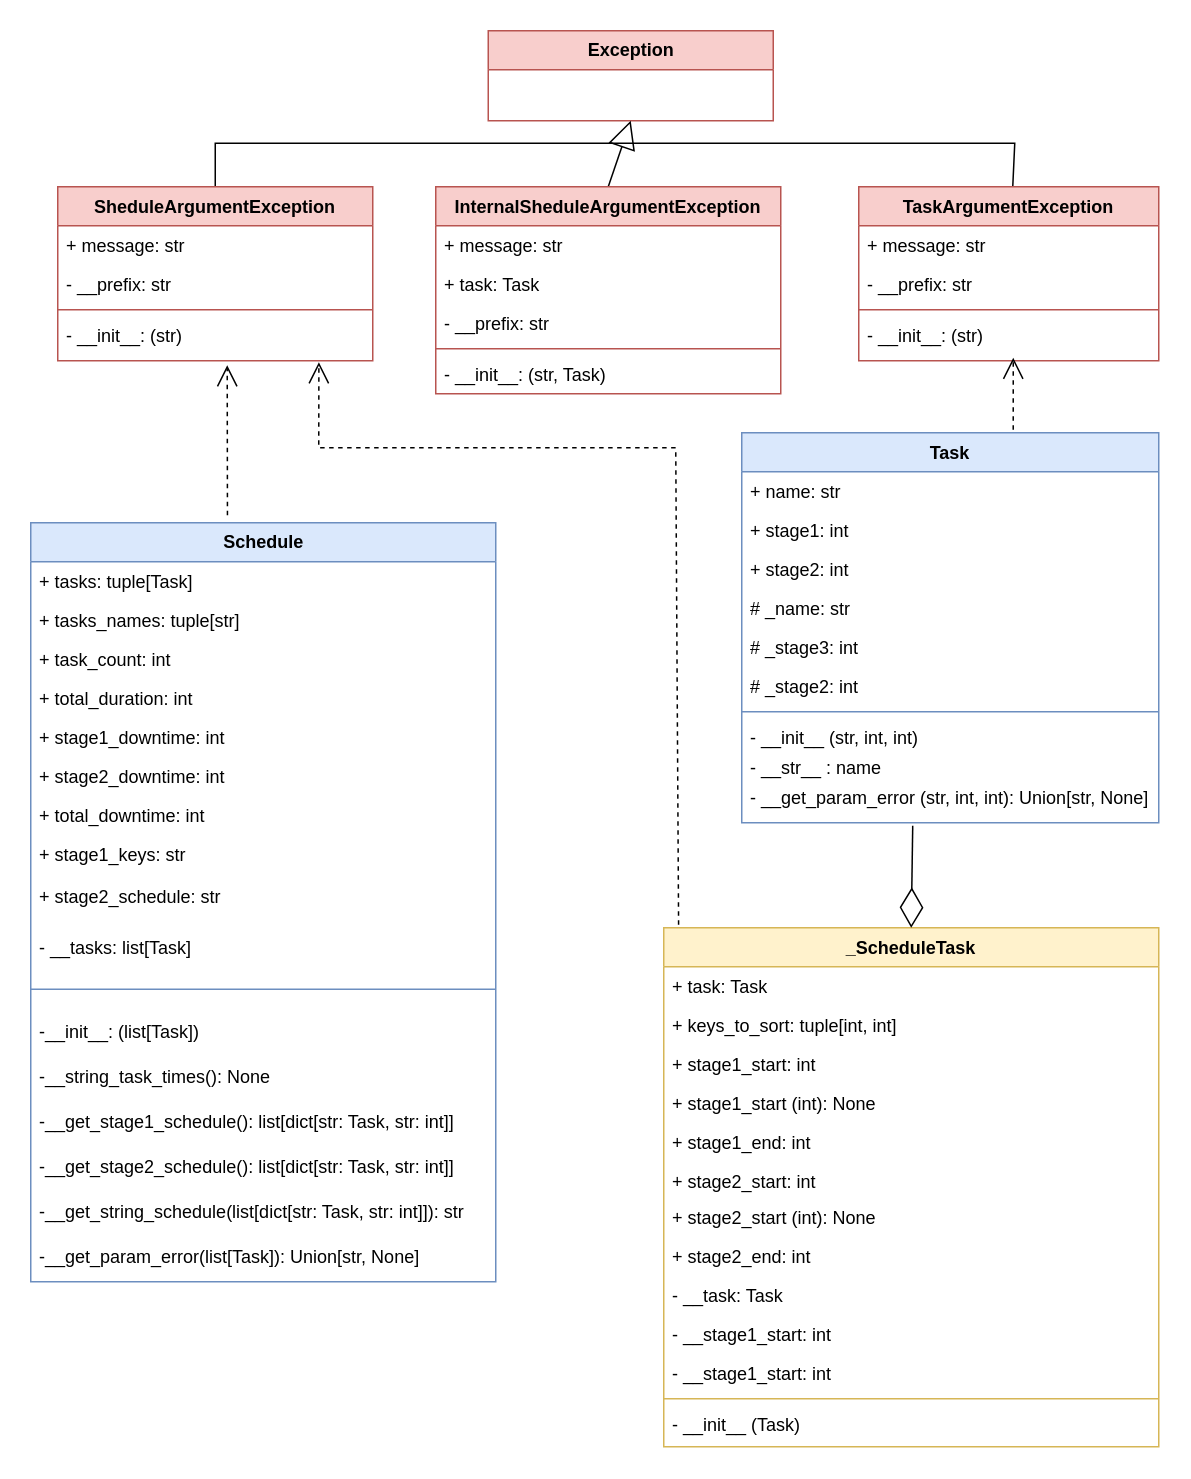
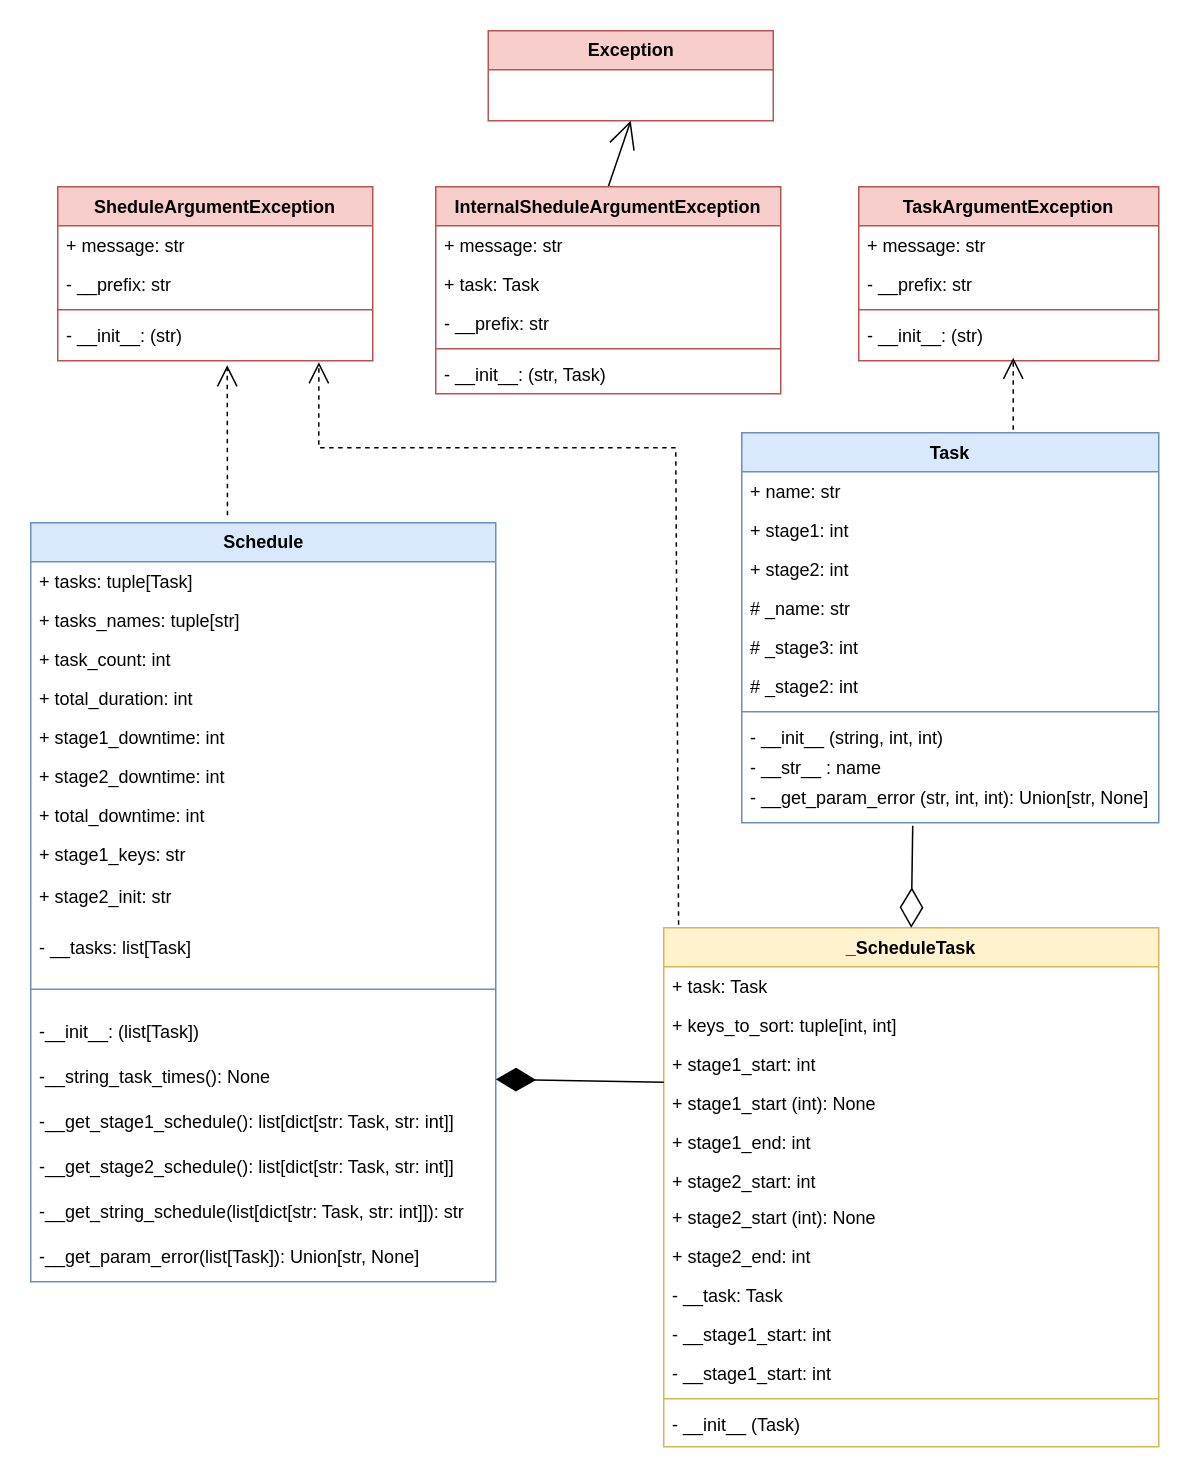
(614, 143) -> none
(621, 148) -> (625, 136)
(858, 738) -> (870, 738)
(143, 897) -> (120, 897)
none -> (598, 1081)
